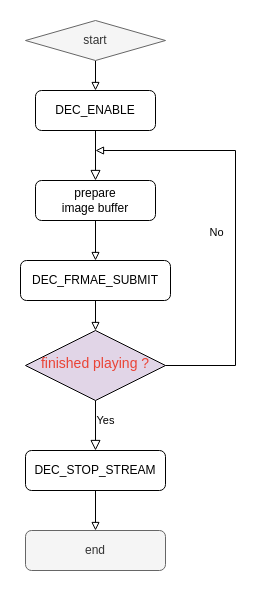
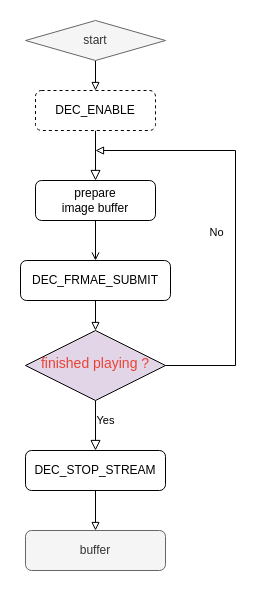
(96, 111) -> (96, 111)
(96, 251) -> (96, 254)
(96, 551) -> (96, 551)
